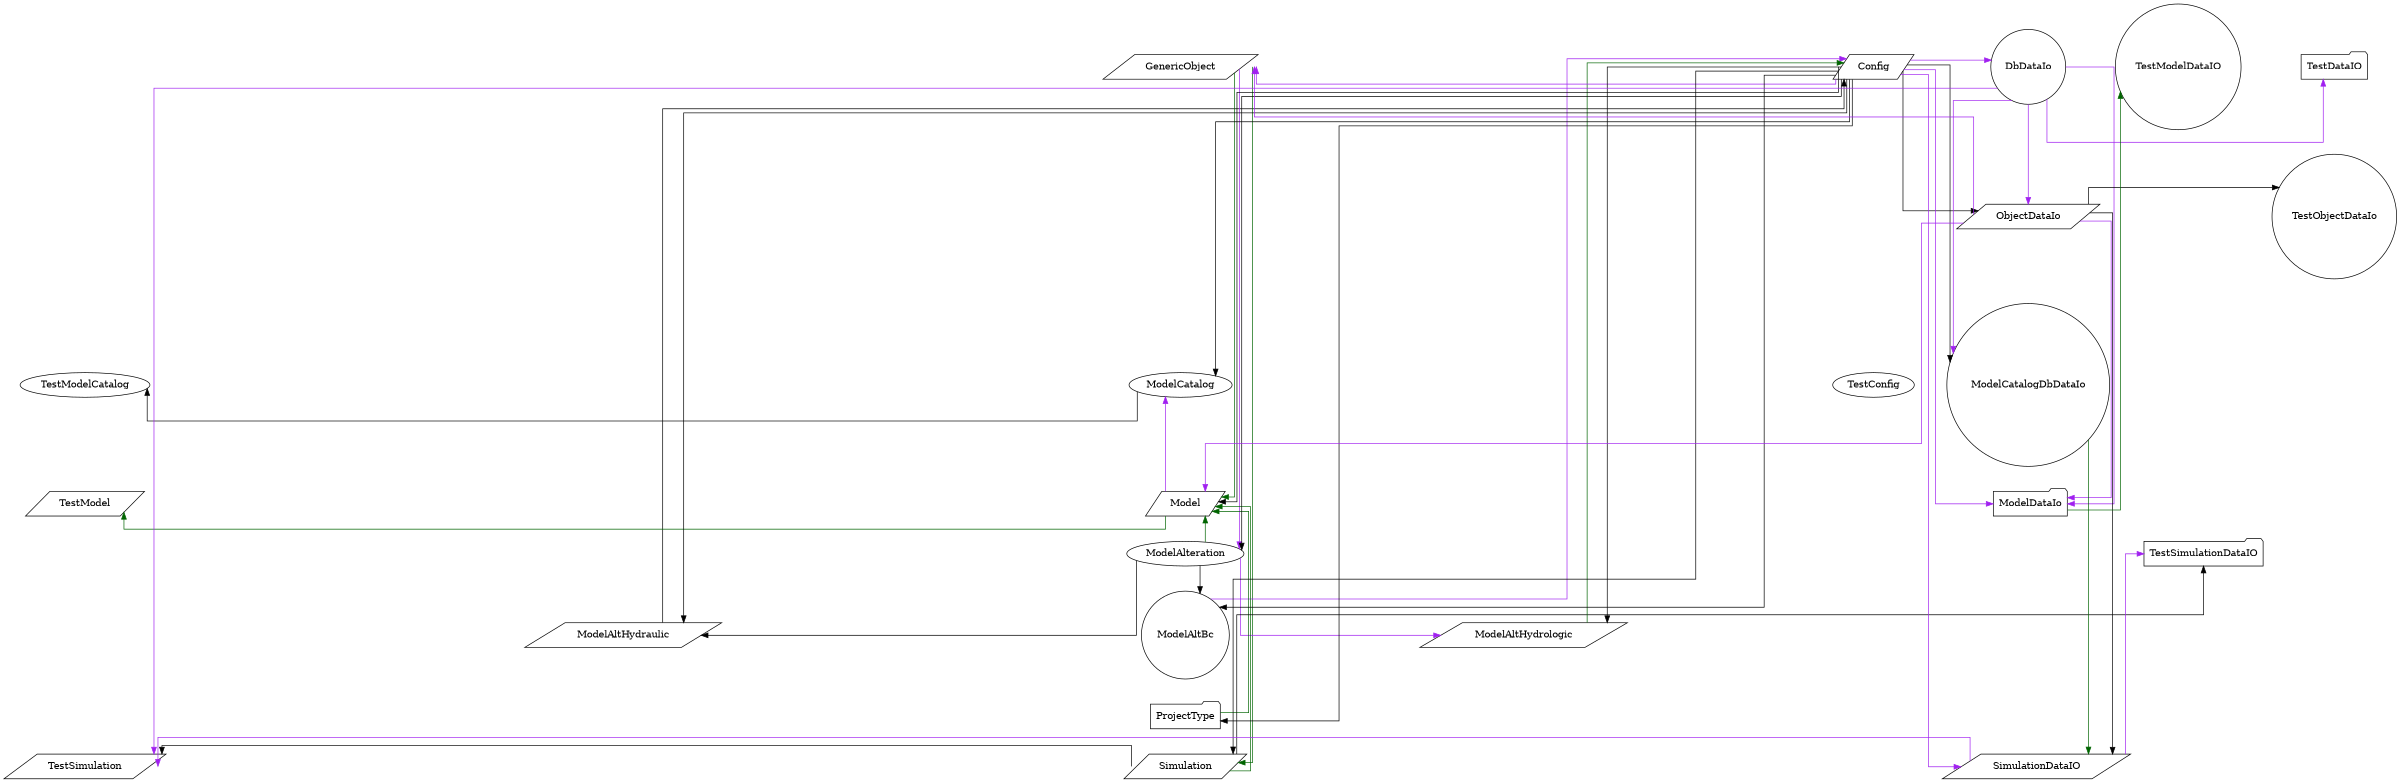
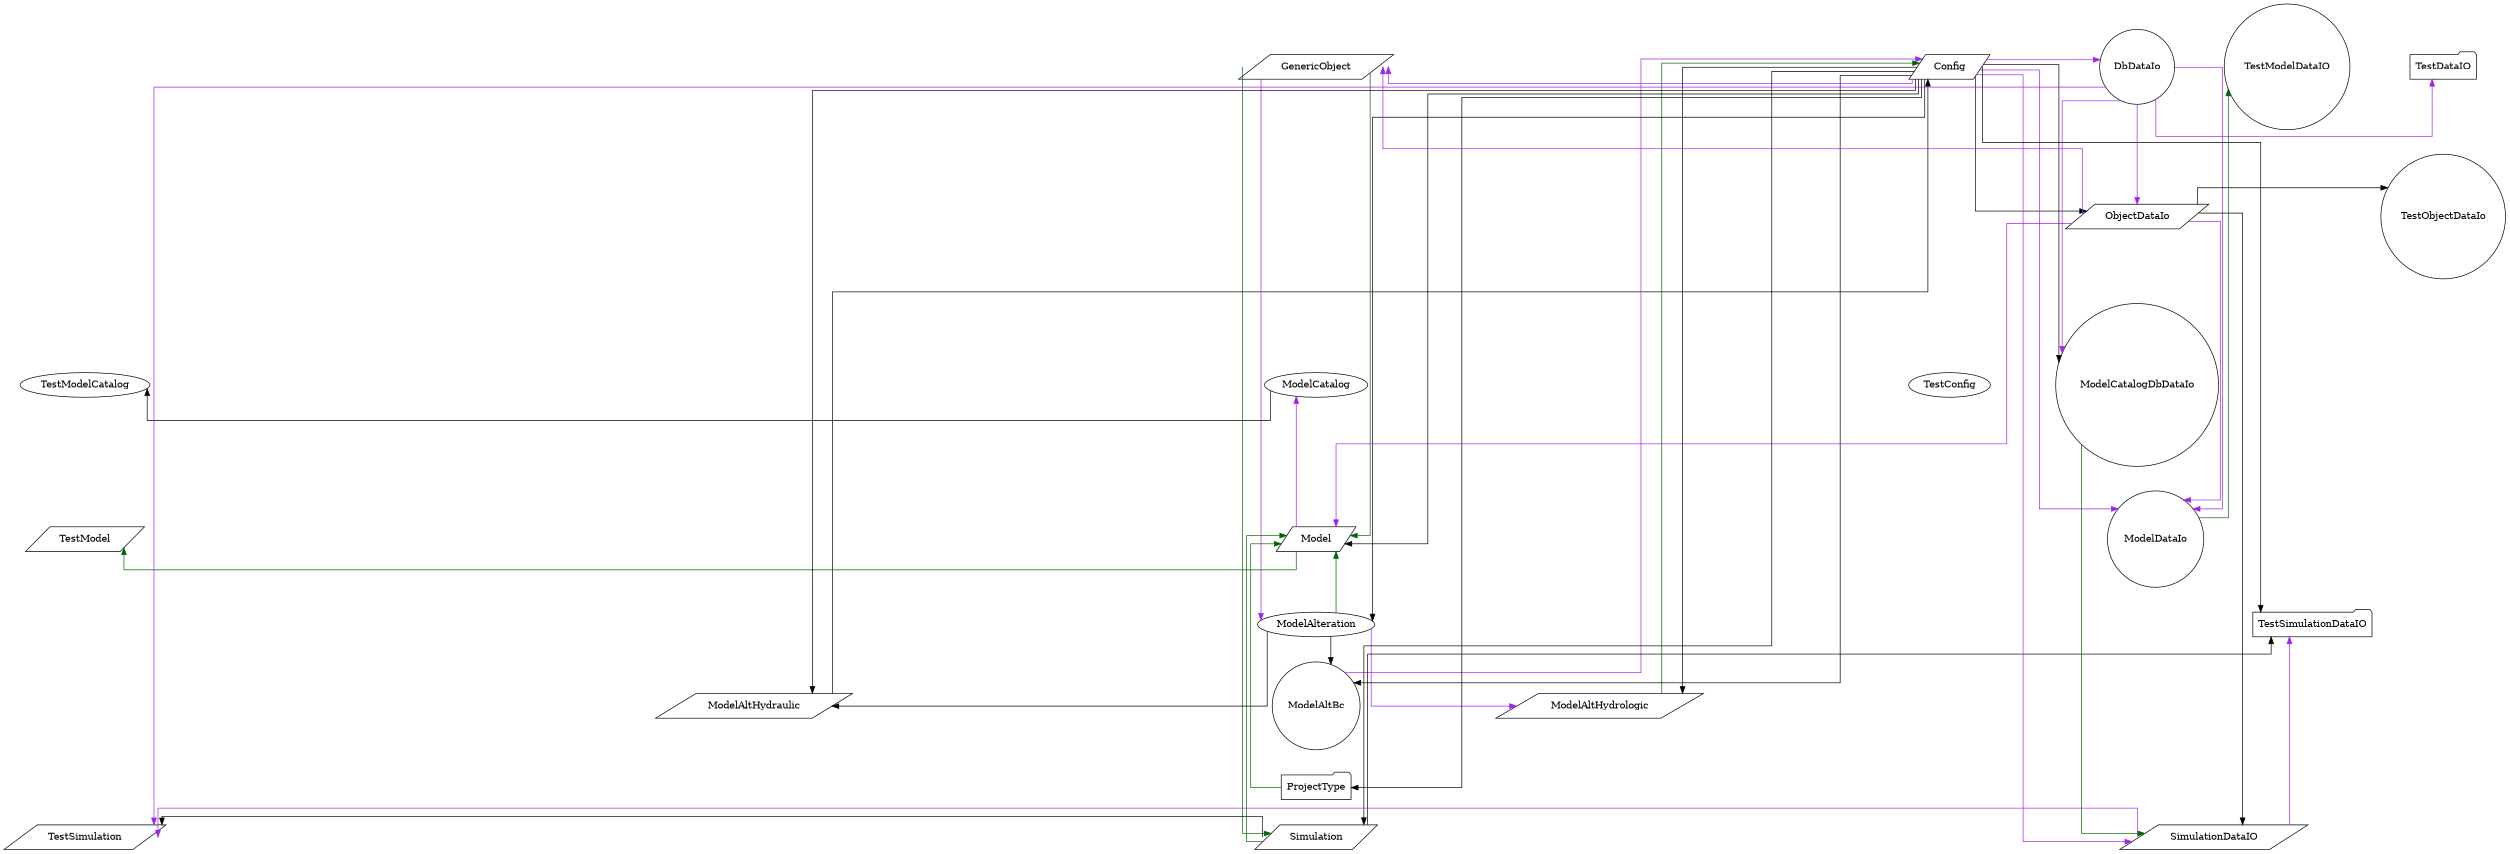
(1430, 122) -> (2261, 197)
(2030, 504) -> (2156, 539)
